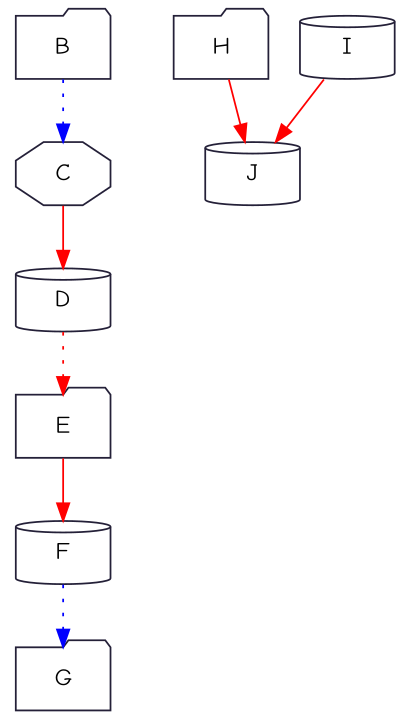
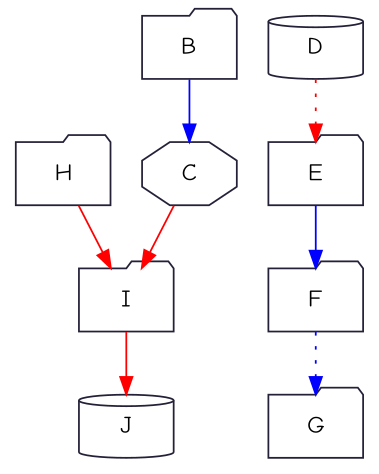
(347, 47) -> (126, 300)
(63, 102) -> (189, 102)
(235, 102) -> (91, 229)
(63, 228) -> (162, 229)
(63, 481) -> (316, 228)
(63, 553) -> (316, 300)
